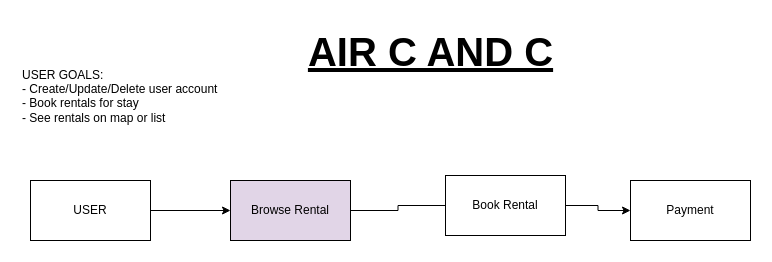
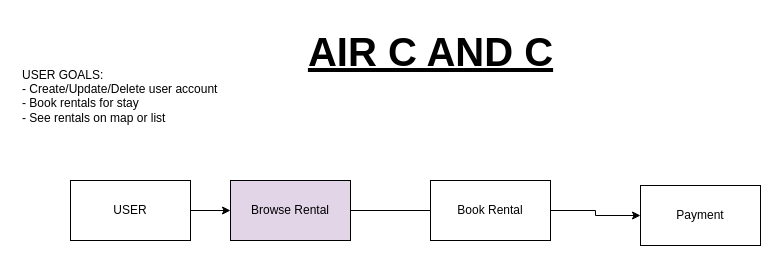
(506, 206) -> (491, 211)
(91, 211) -> (131, 211)
(691, 211) -> (701, 216)
